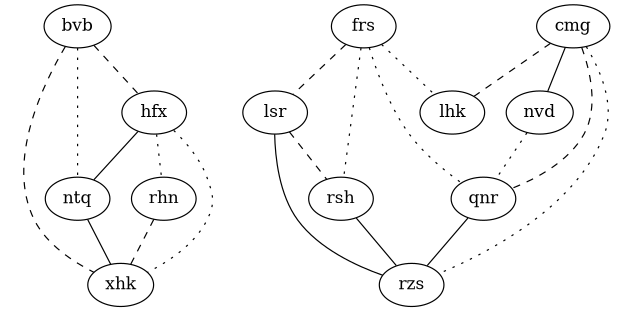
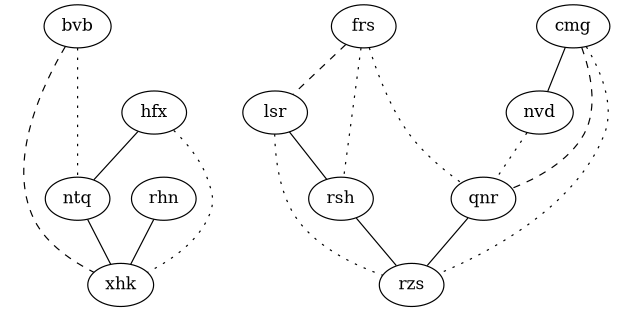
(116, 69) -> none
(452, 113) -> none
(159, 156) -> none
(308, 156) -> (308, 156)
(302, 225) -> (302, 225)
(142, 242) -> (142, 242)
